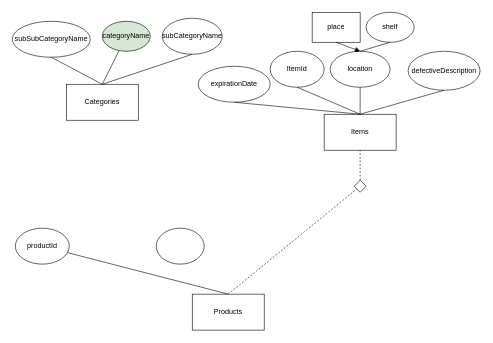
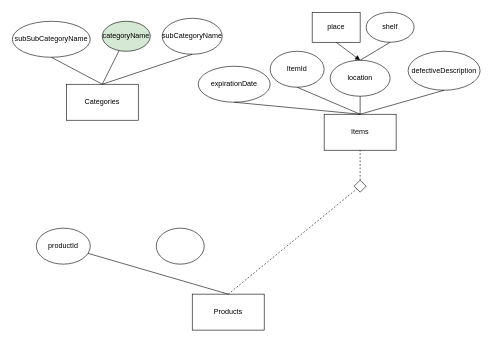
(360, 69) -> (360, 78)
(42, 246) -> (63, 246)
